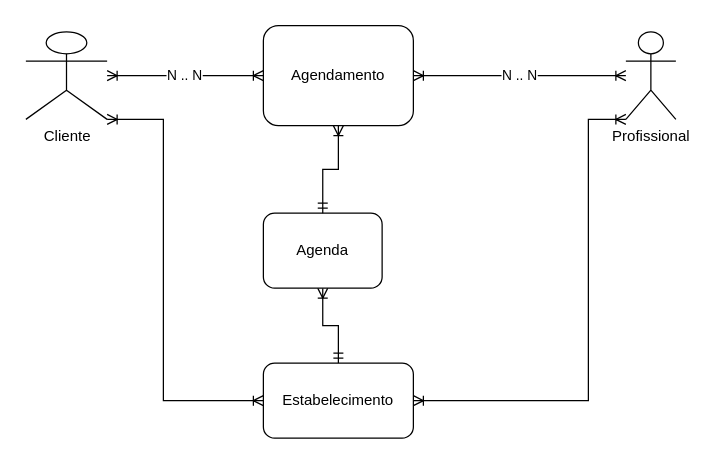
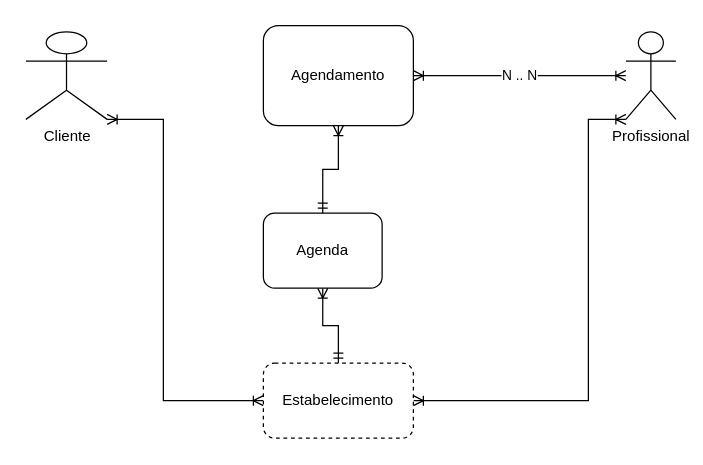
(185, 76) -> none
(338, 401) -> (338, 401)
